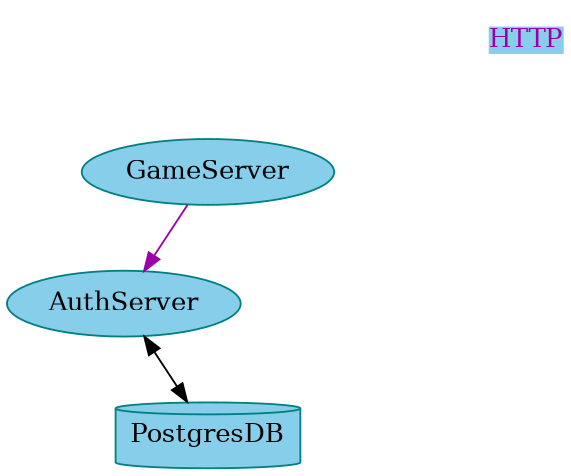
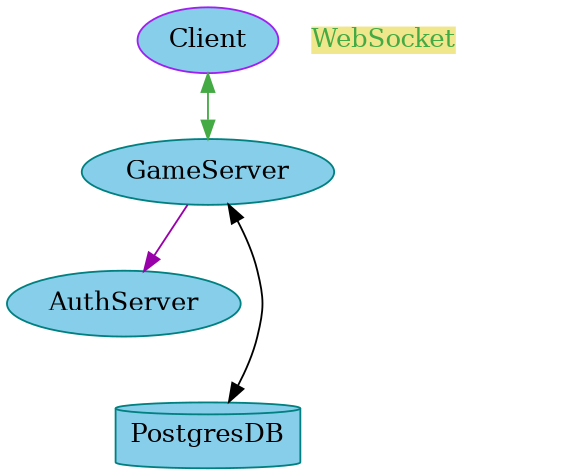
none -> (208, 40)
none -> (384, 40)
(526, 40) -> none
(166, 369) -> (262, 303)
